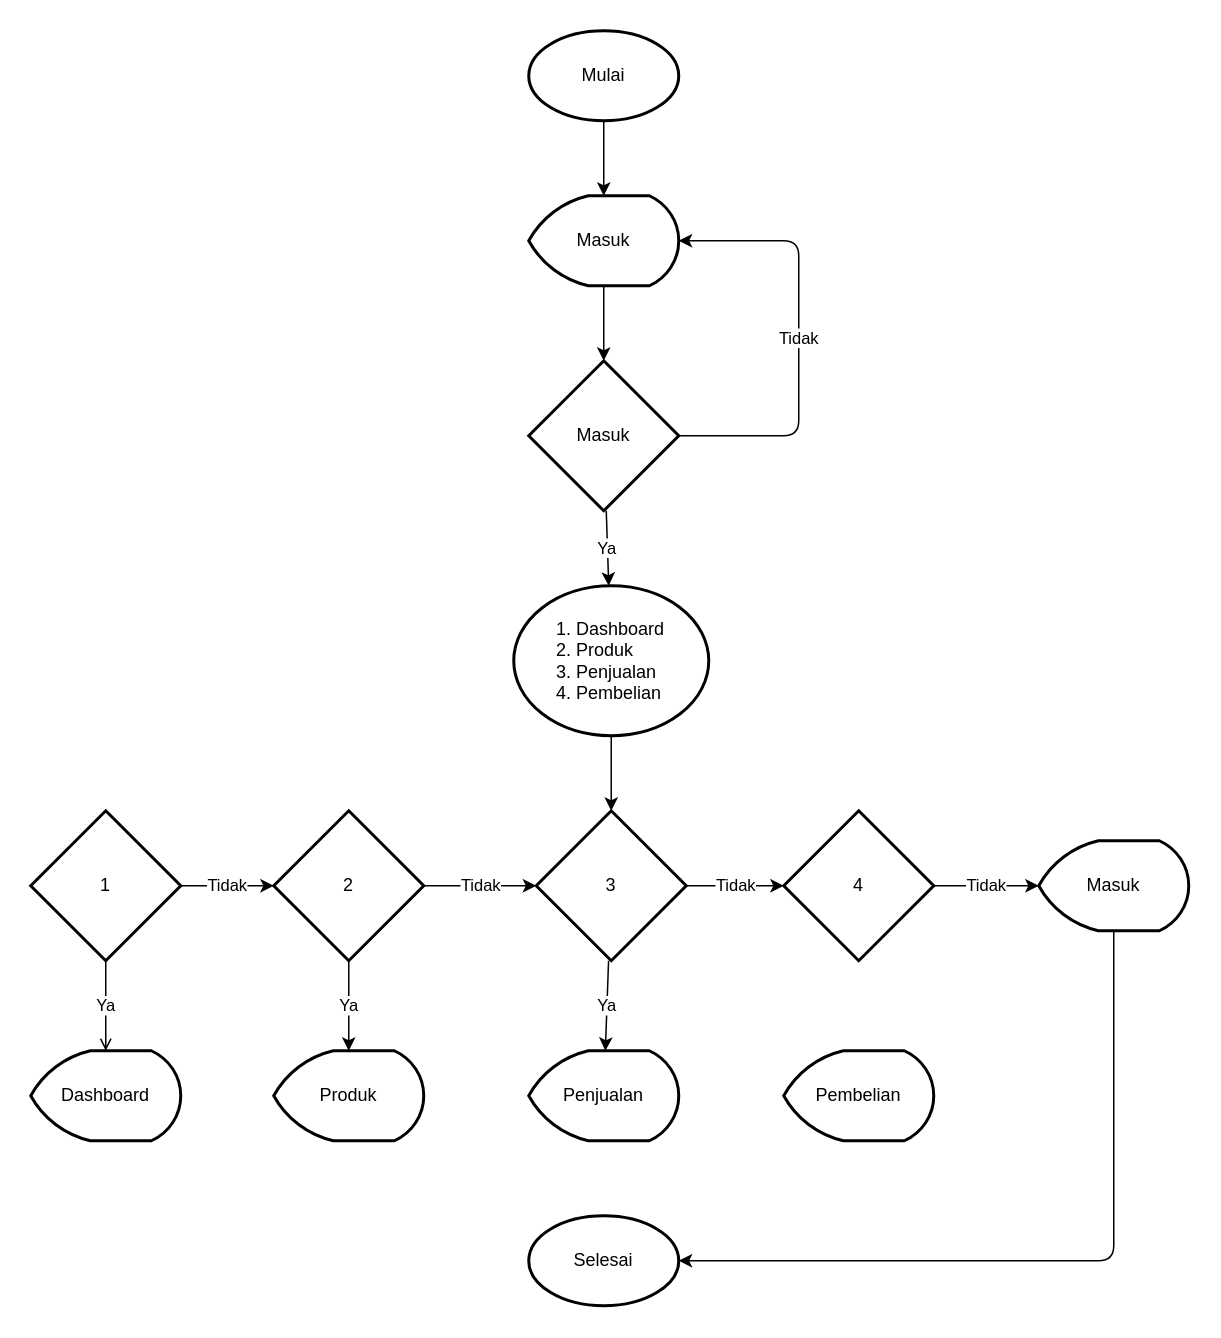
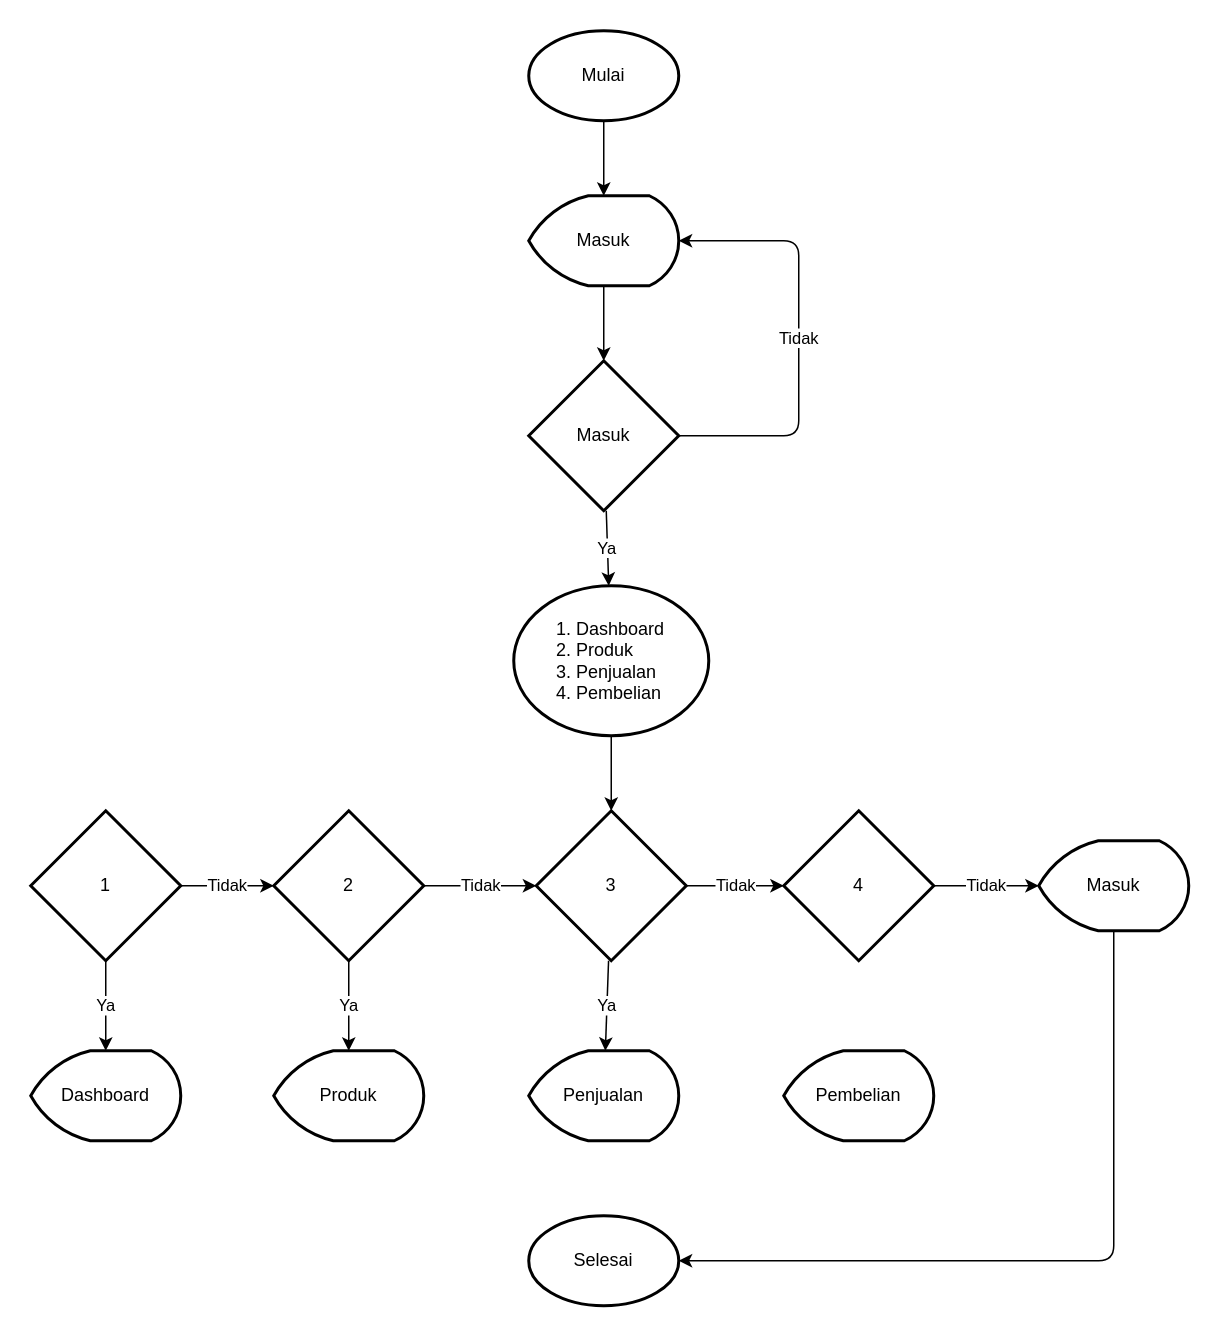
(106, 1041) -> (106, 1039)
